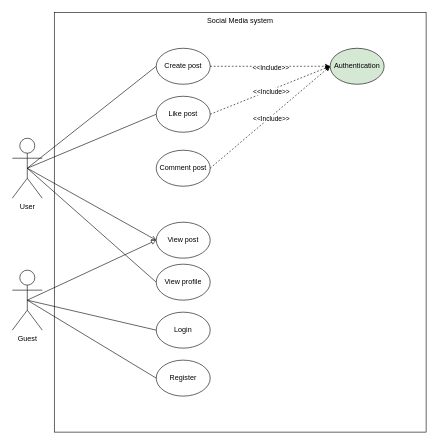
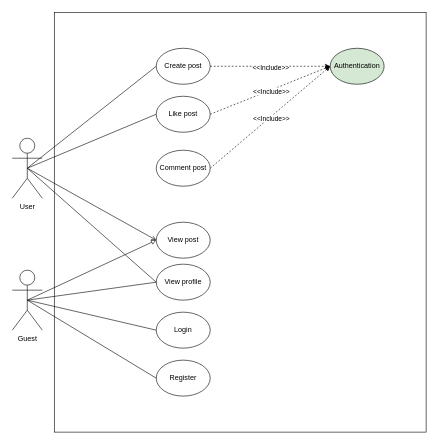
(240, 21) -> none
none -> (93, 291)
